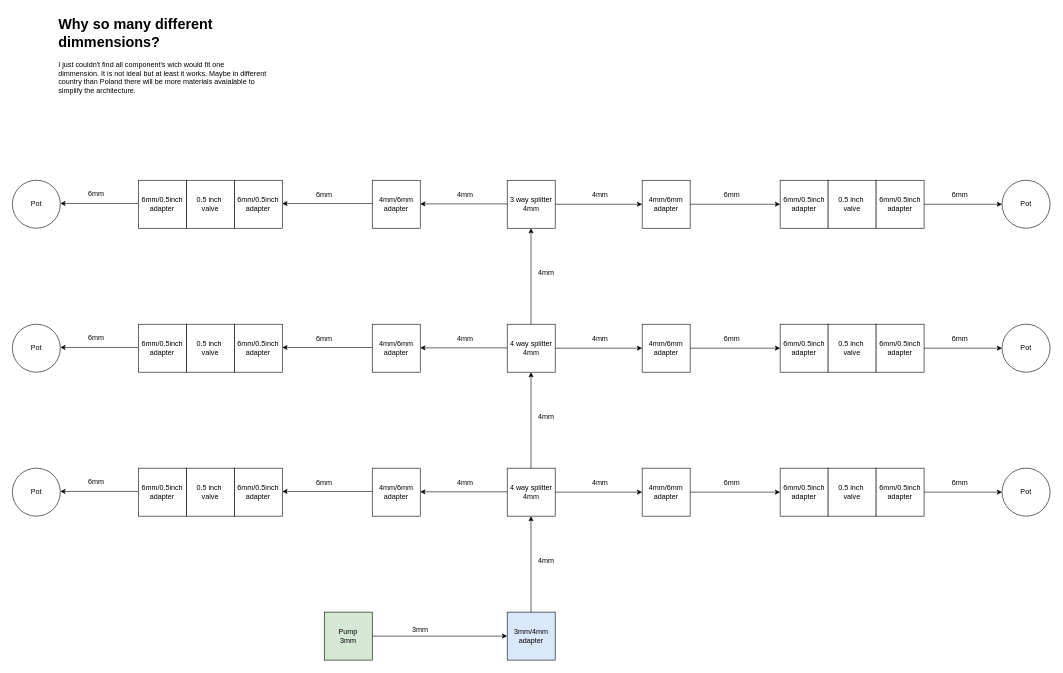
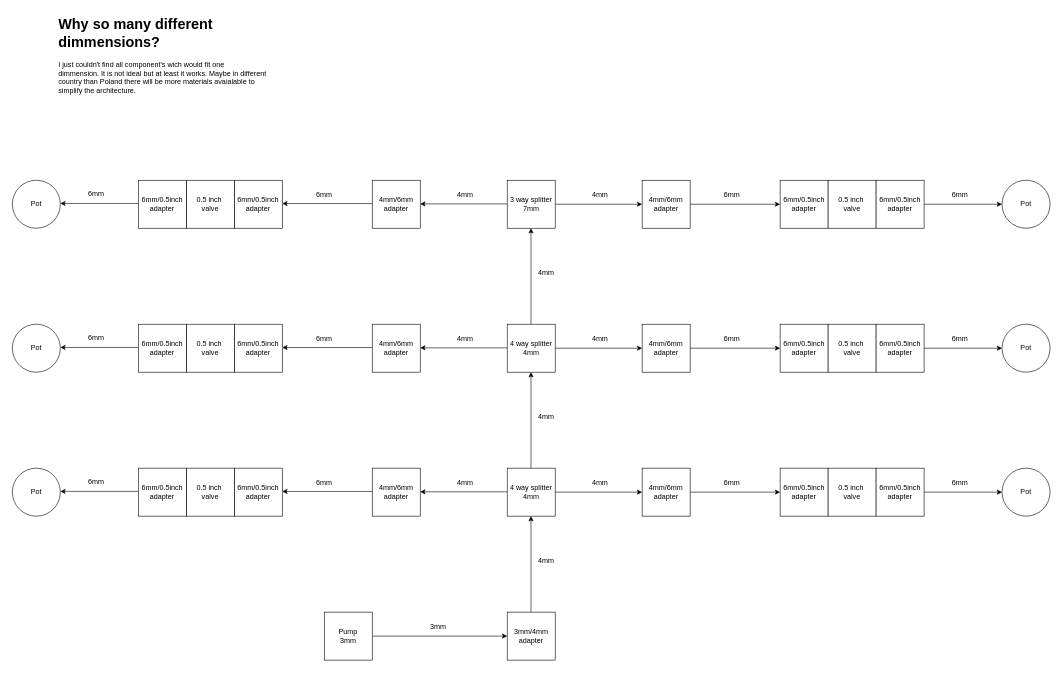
(531, 204) -> (531, 204)
(420, 630) -> (438, 627)
(348, 636) -> (348, 636)
(531, 636) -> (531, 636)
